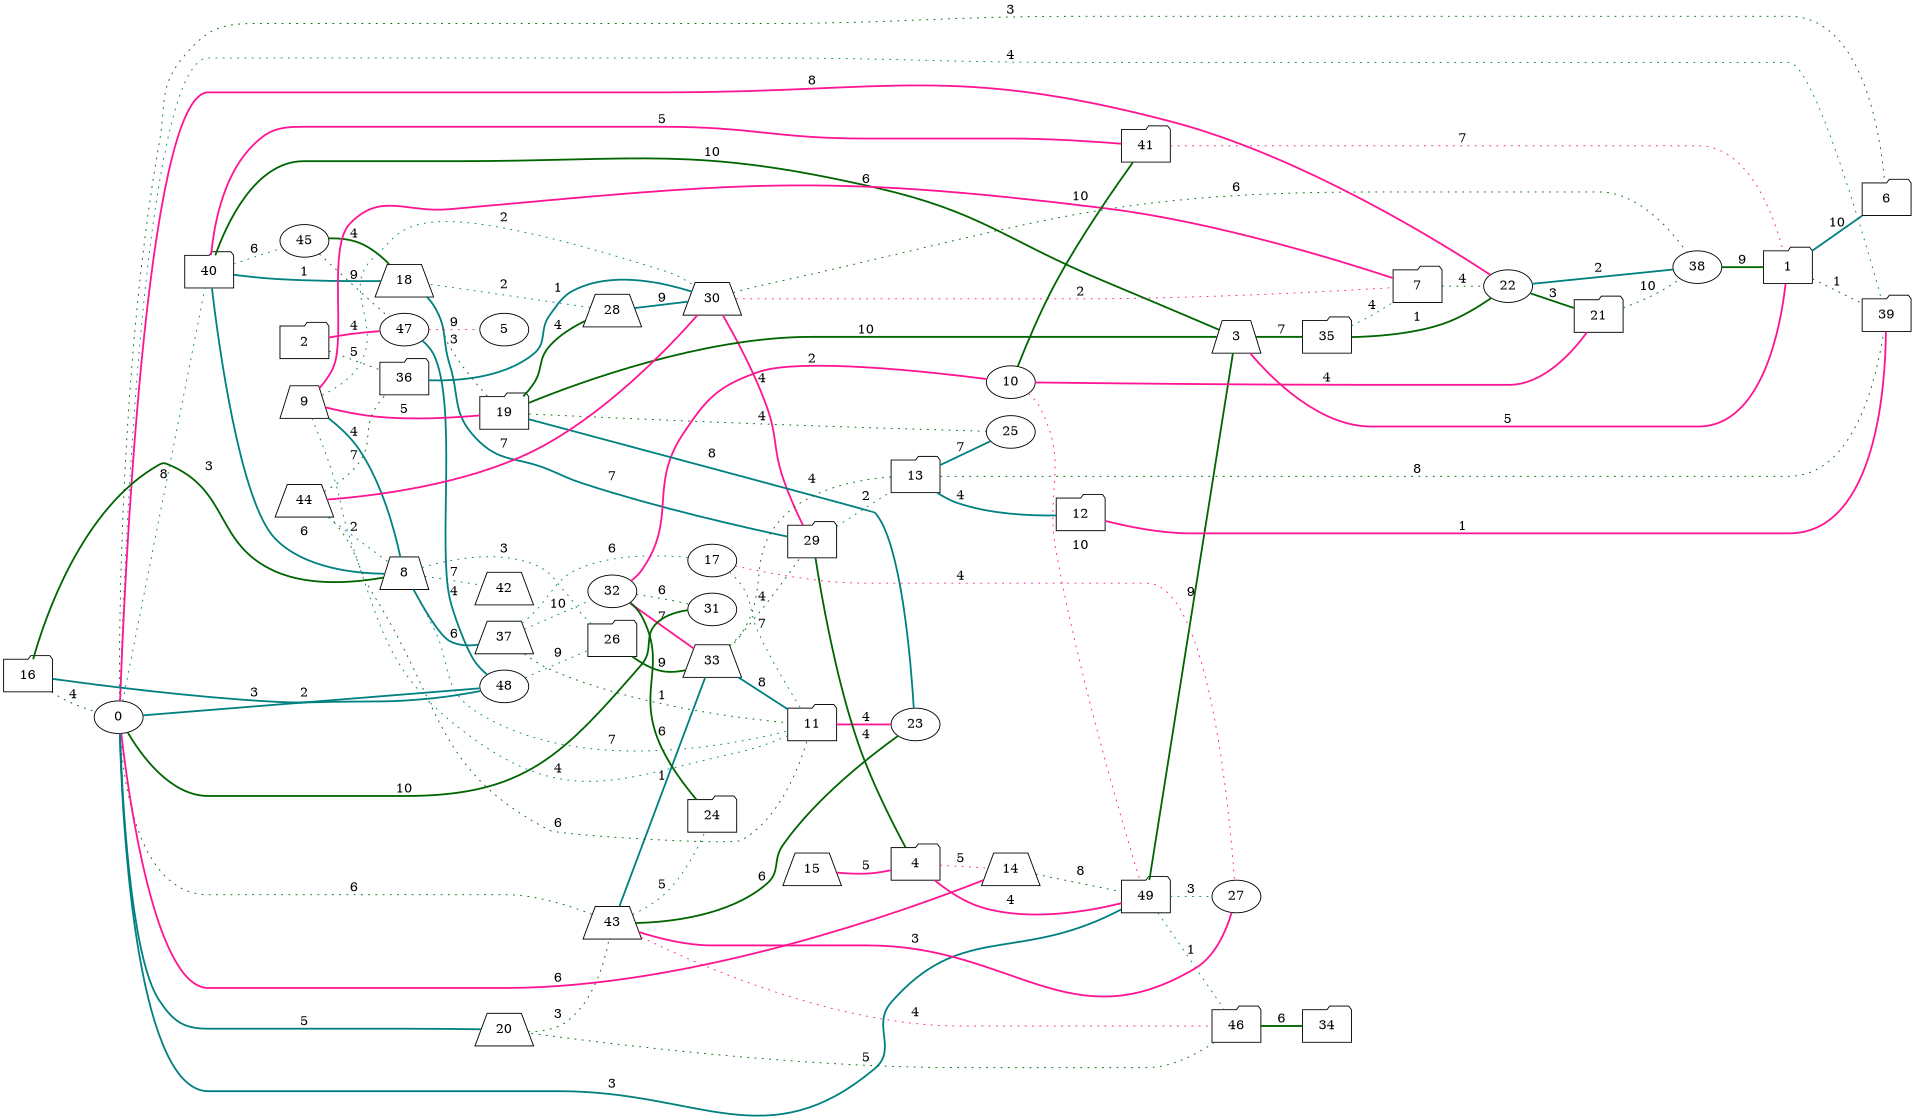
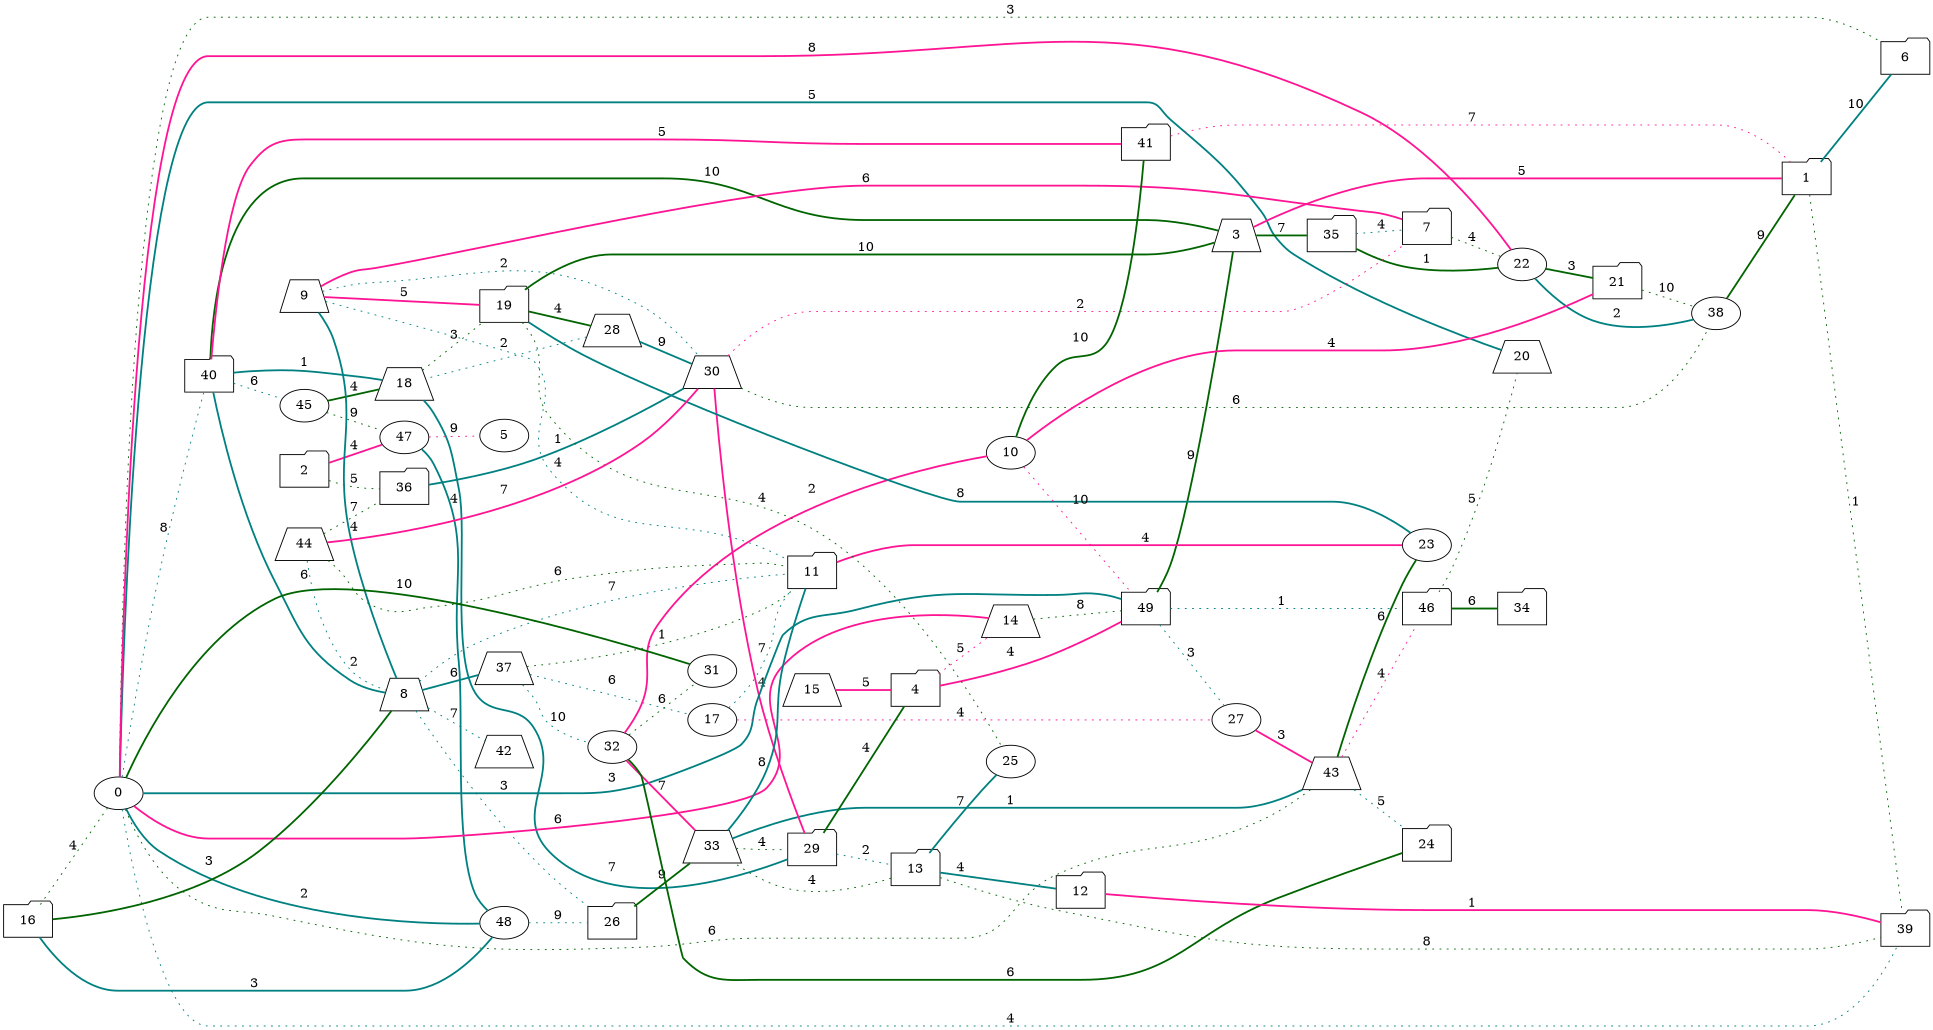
(585, 1002) -> none
